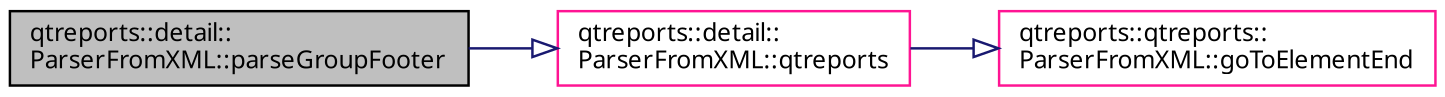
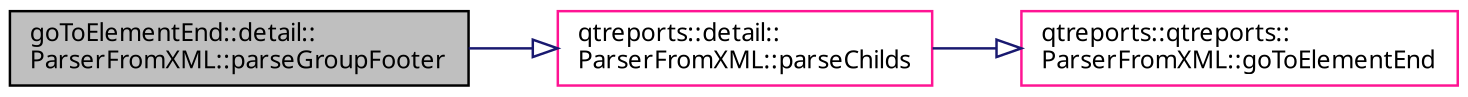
(239, 48) -> (239, 48)
(734, 48) -> (745, 48)
